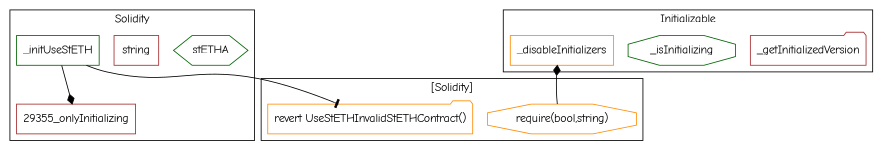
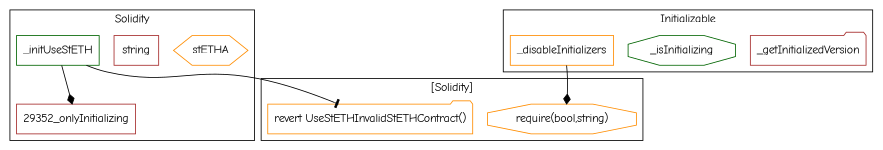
(211, 50) -> (211, 50)
(556, 90) -> (568, 84)
(76, 119) -> (76, 119)
